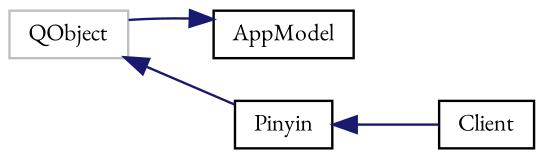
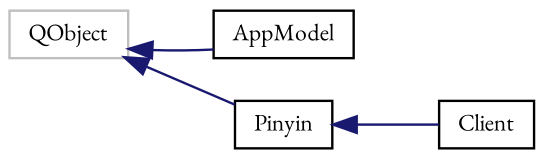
(159, 19) -> (183, 50)
